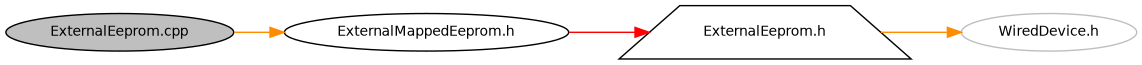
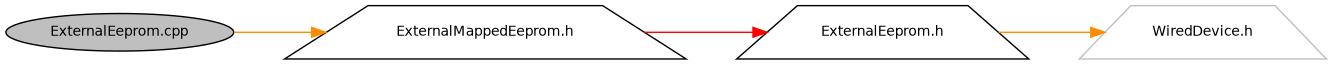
(427, 32) -> (485, 32)
(1049, 32) -> (1203, 32)
